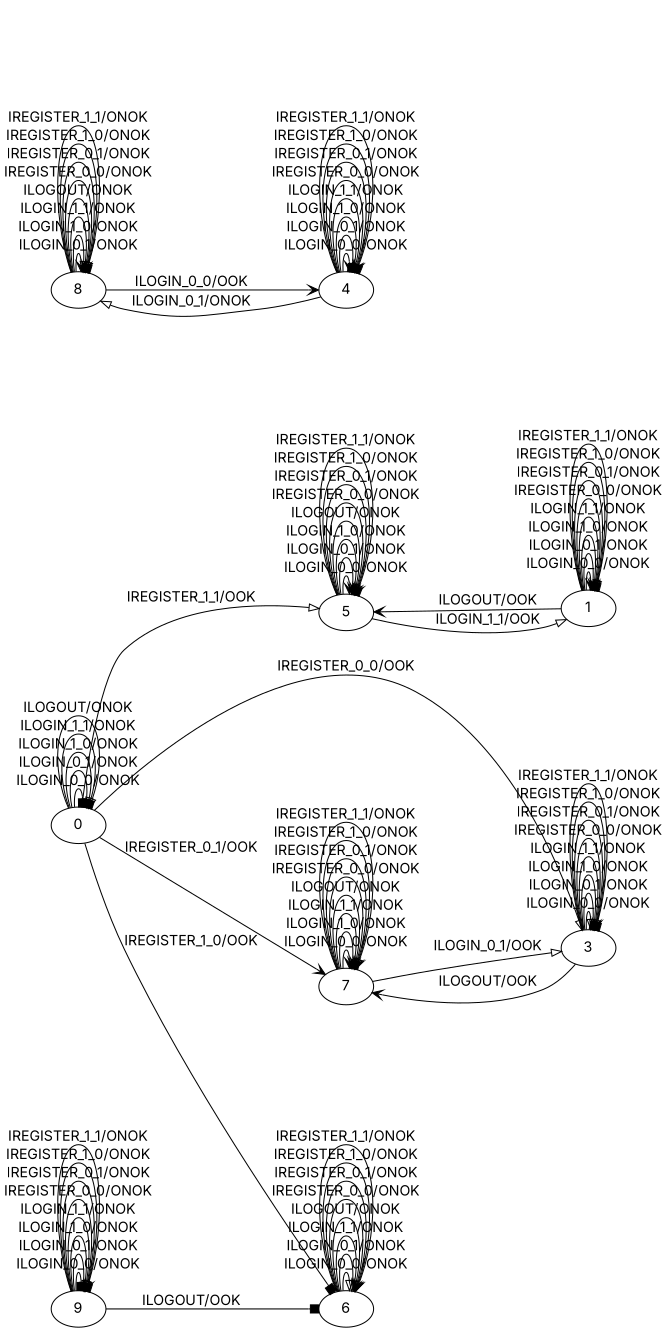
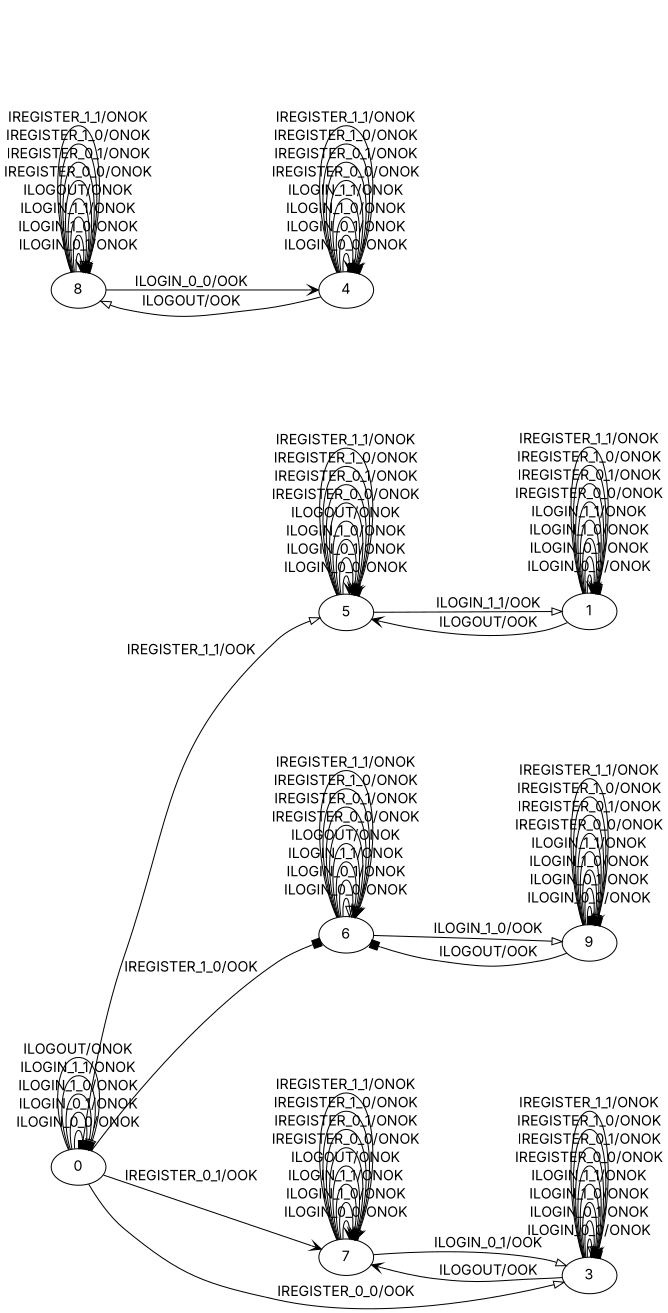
(192, 302) -> (192, 302)
none -> (463, 938)
